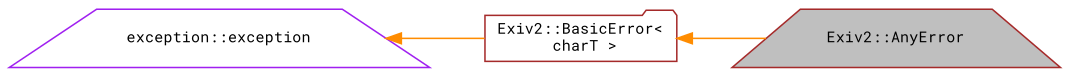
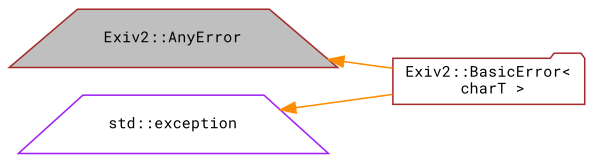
(219, 38) -> (173, 124)
(729, 38) -> (368, 65)
